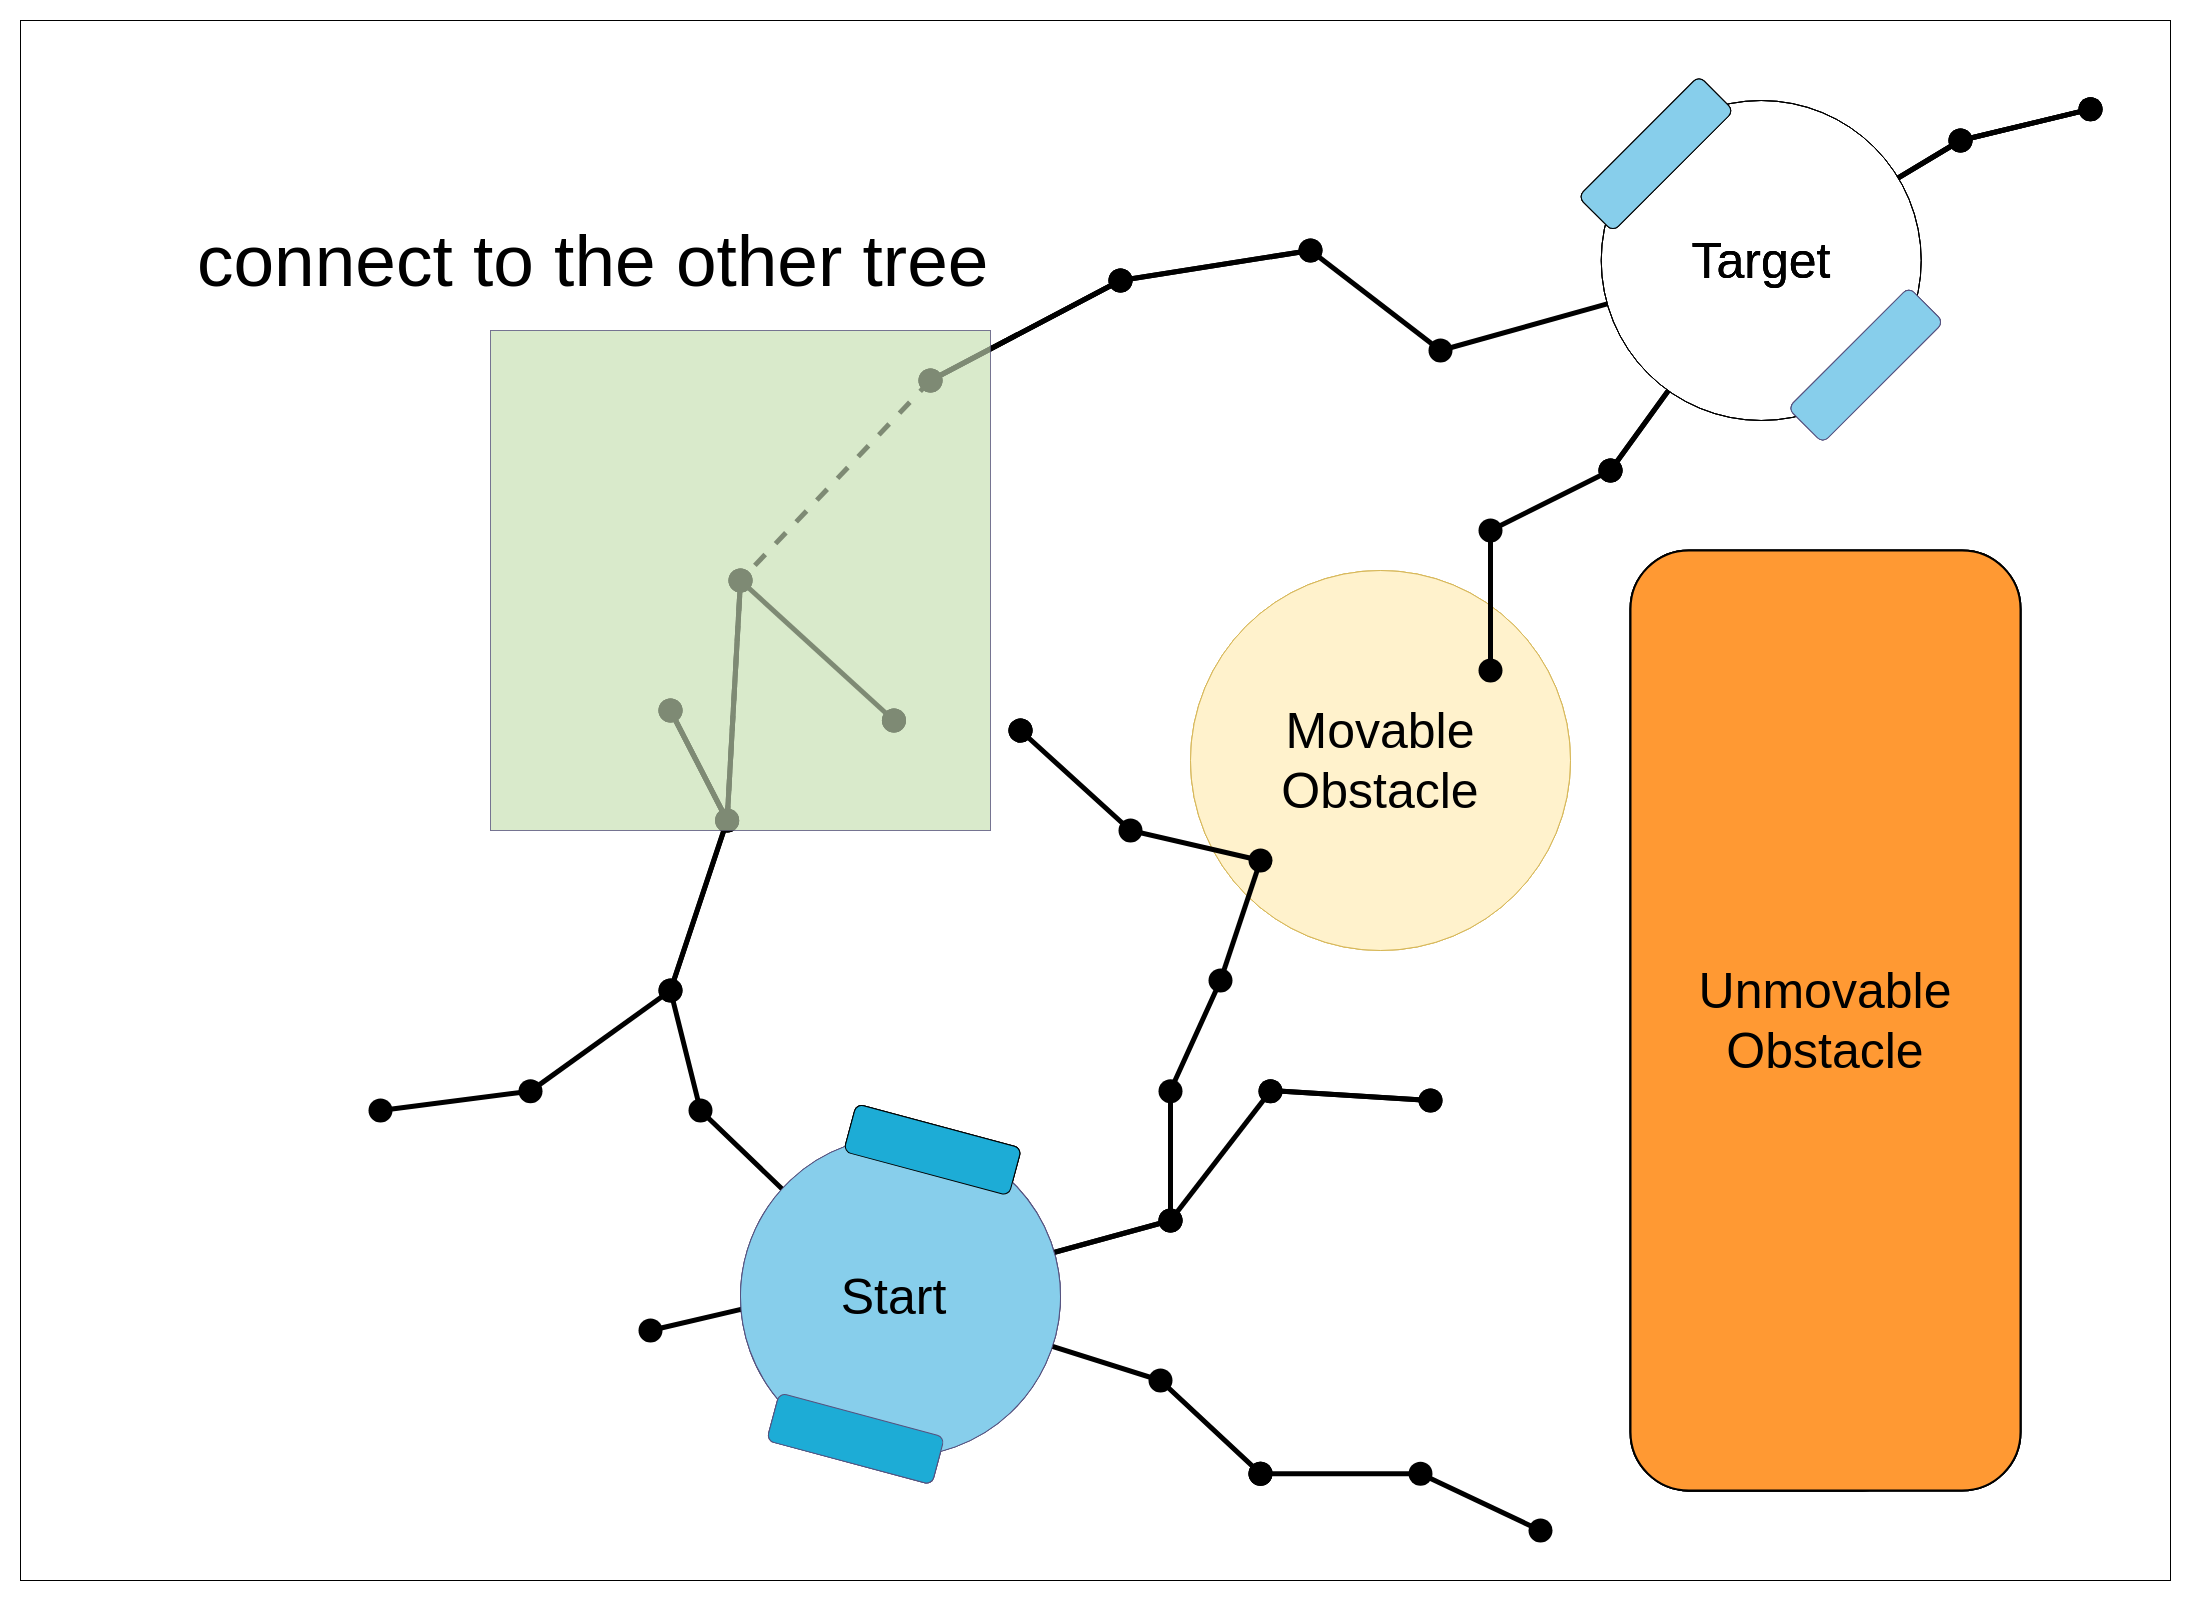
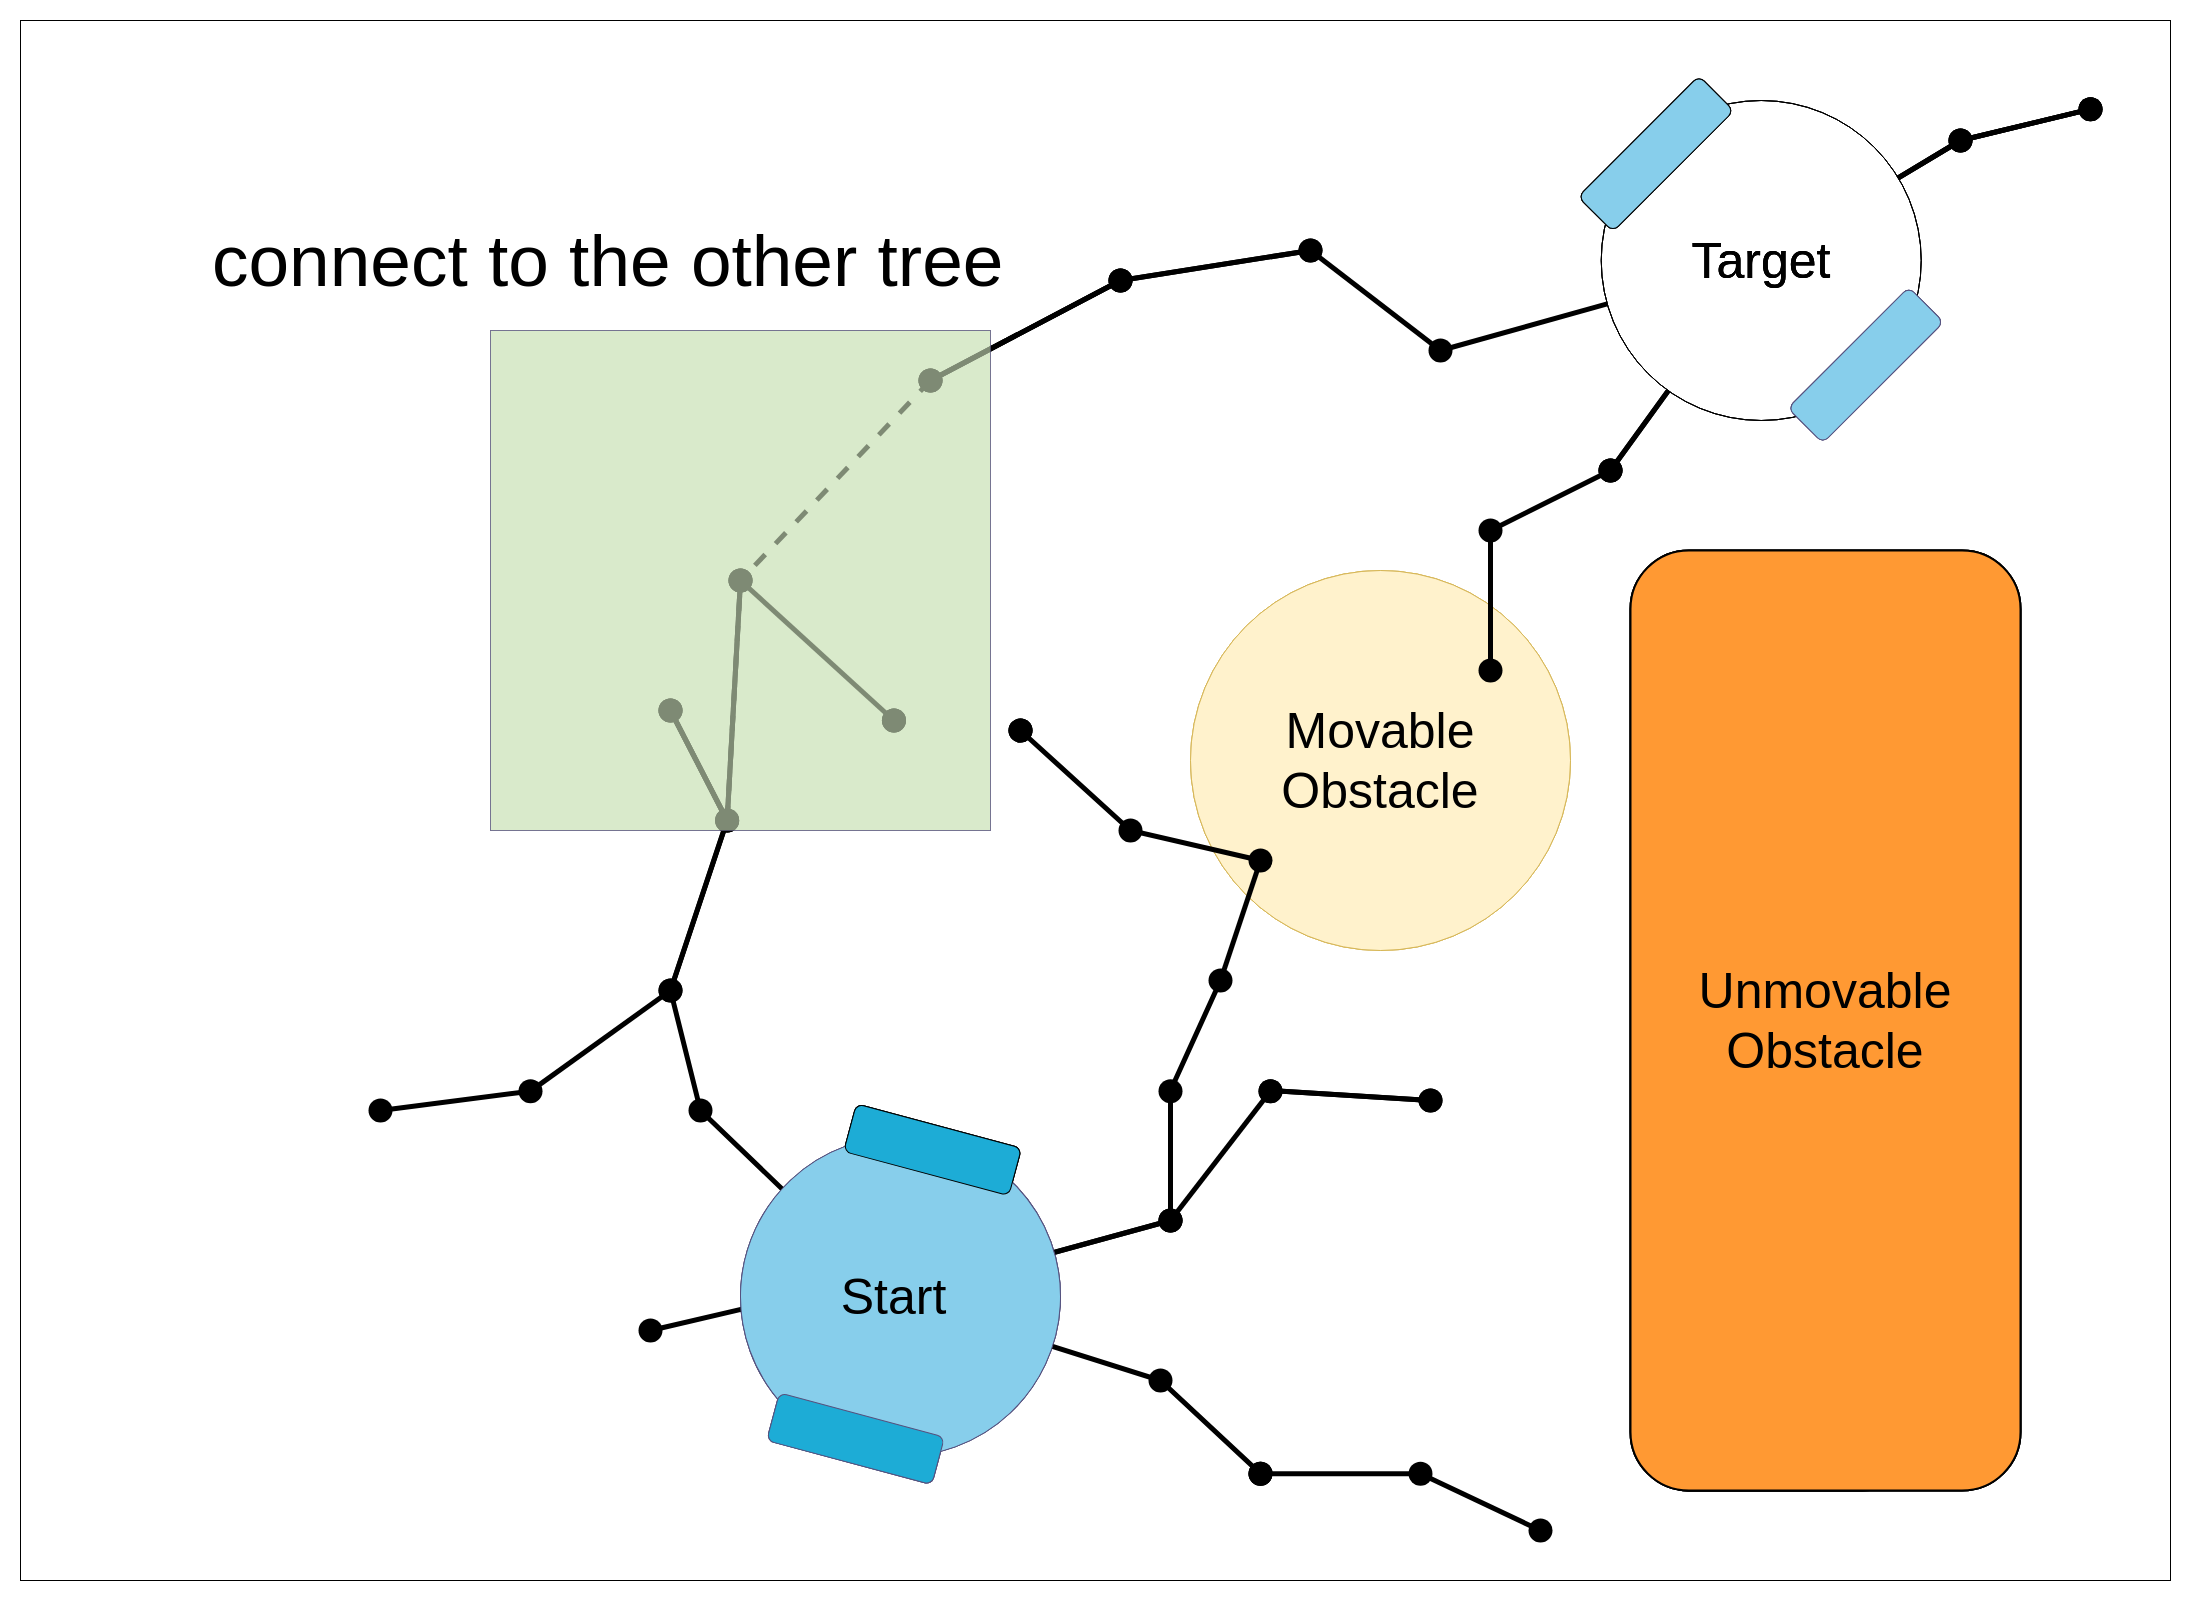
(636, 246) -> (651, 246)
